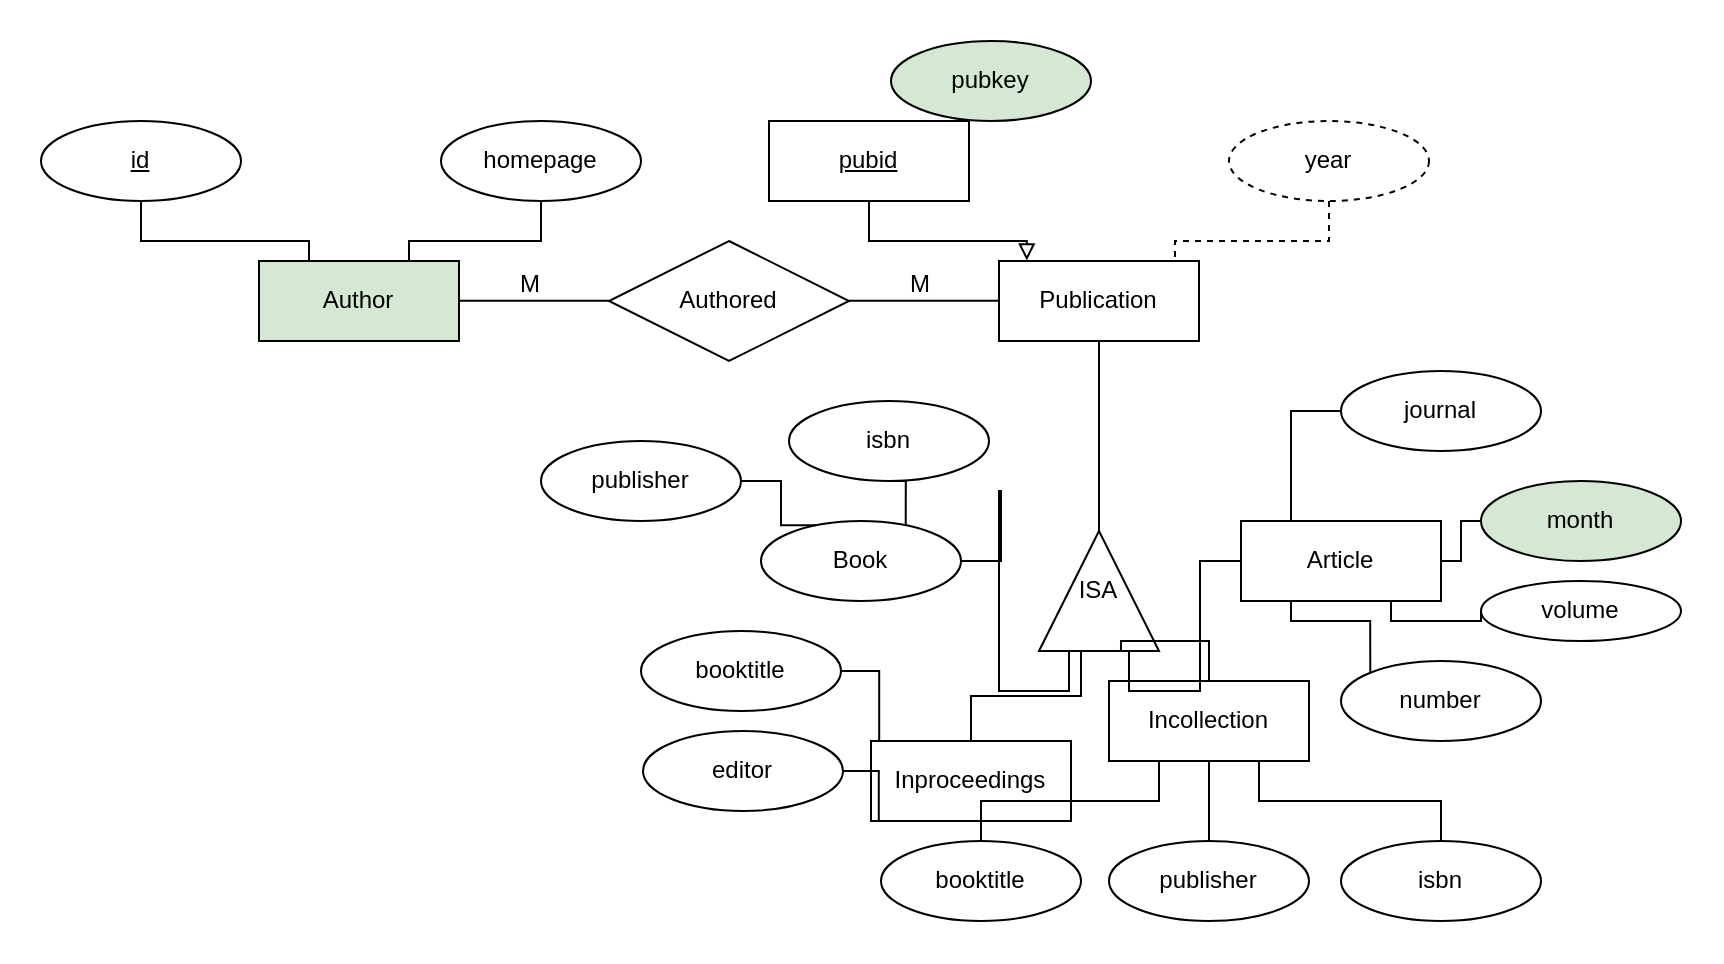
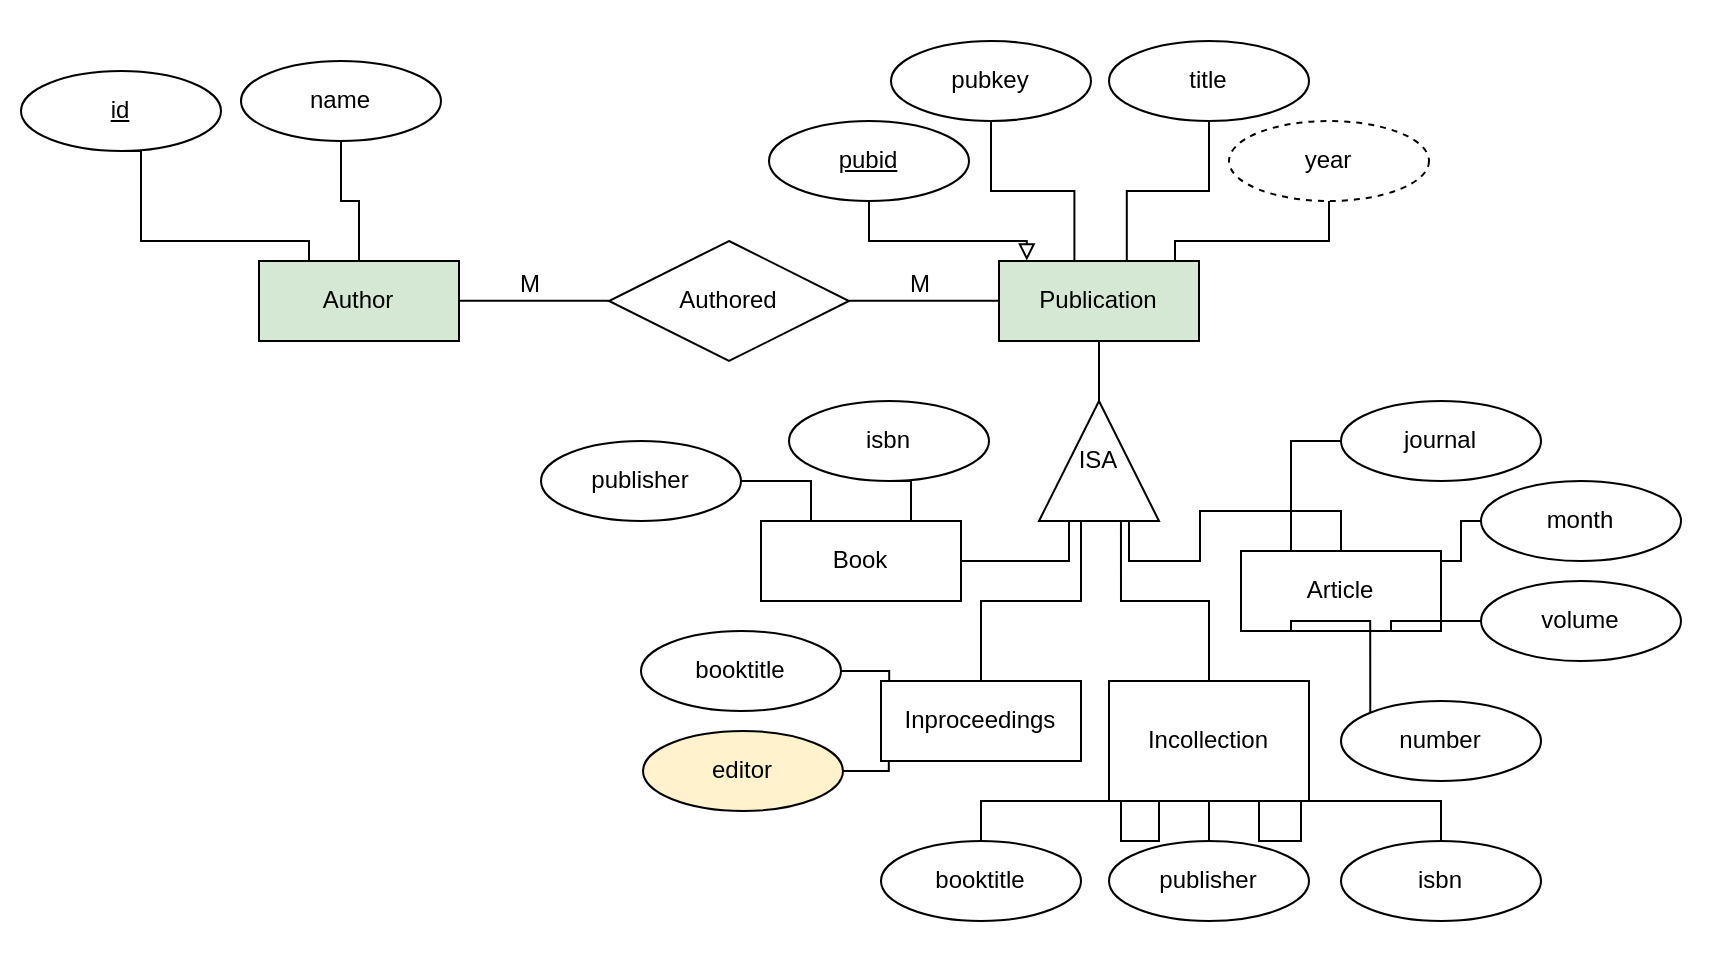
(991, 81) -> (991, 81)
none -> (1209, 81)
none -> (341, 101)
(141, 161) -> (121, 111)
(541, 161) -> none
(869, 161) -> (869, 161)
none -> (1032, 191)
none -> (1168, 191)
none -> (350, 201)
(485, 241) -> none
(1261, 241) -> (1261, 241)
(1099, 301) -> (1099, 301)
(1441, 411) -> (1441, 441)
(1581, 521) -> (1581, 521)
(861, 561) -> (861, 561)
(1341, 561) -> (1341, 591)
(1099, 591) -> (1099, 461)
(1581, 611) -> (1581, 621)
(1441, 701) -> (1441, 741)
(1209, 721) -> (1209, 741)
(743, 771) -> (743, 771)
(971, 781) -> (981, 721)
